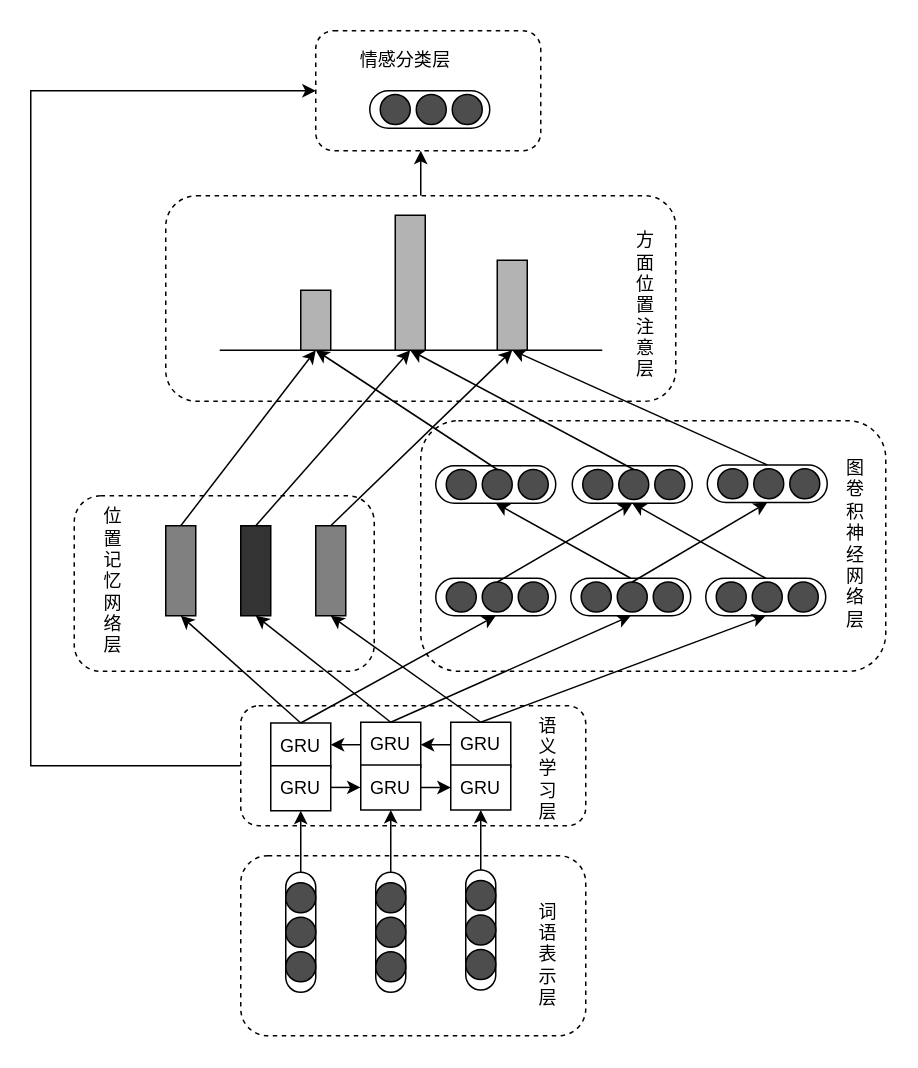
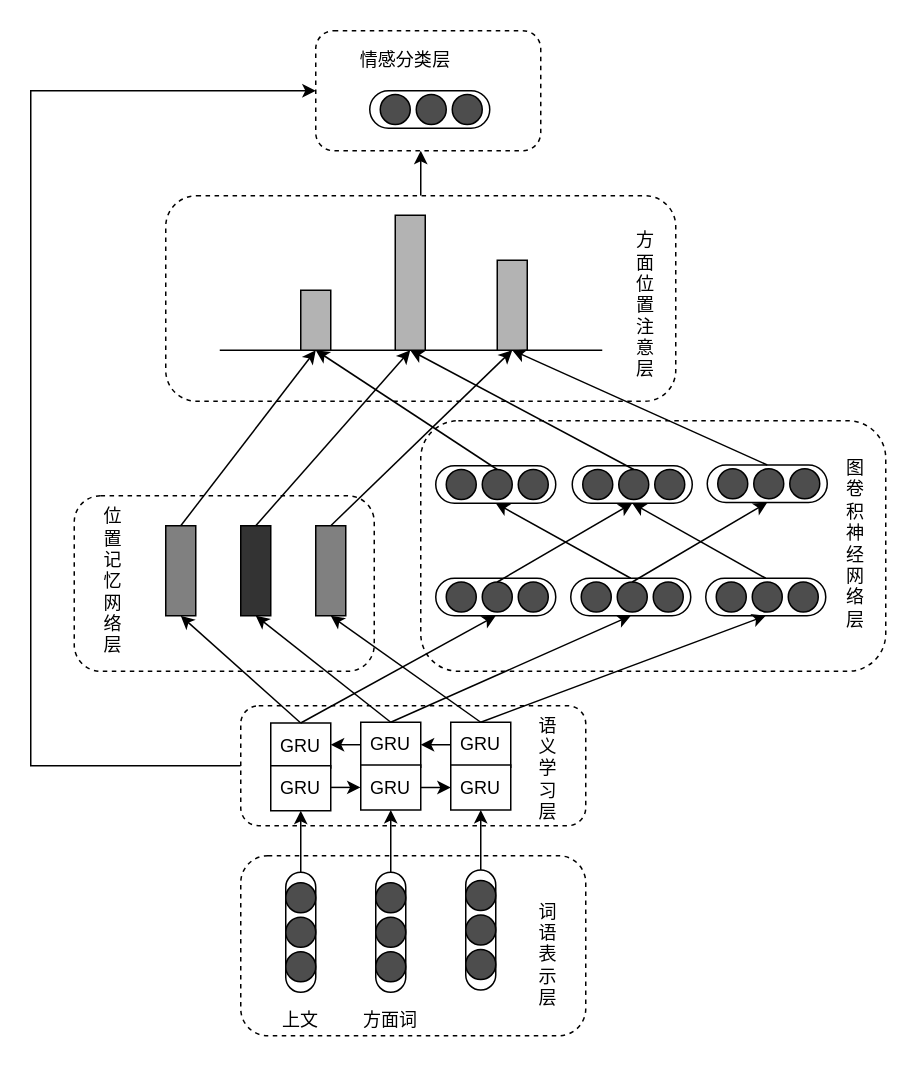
none -> (301, 1021)
none -> (391, 1021)
